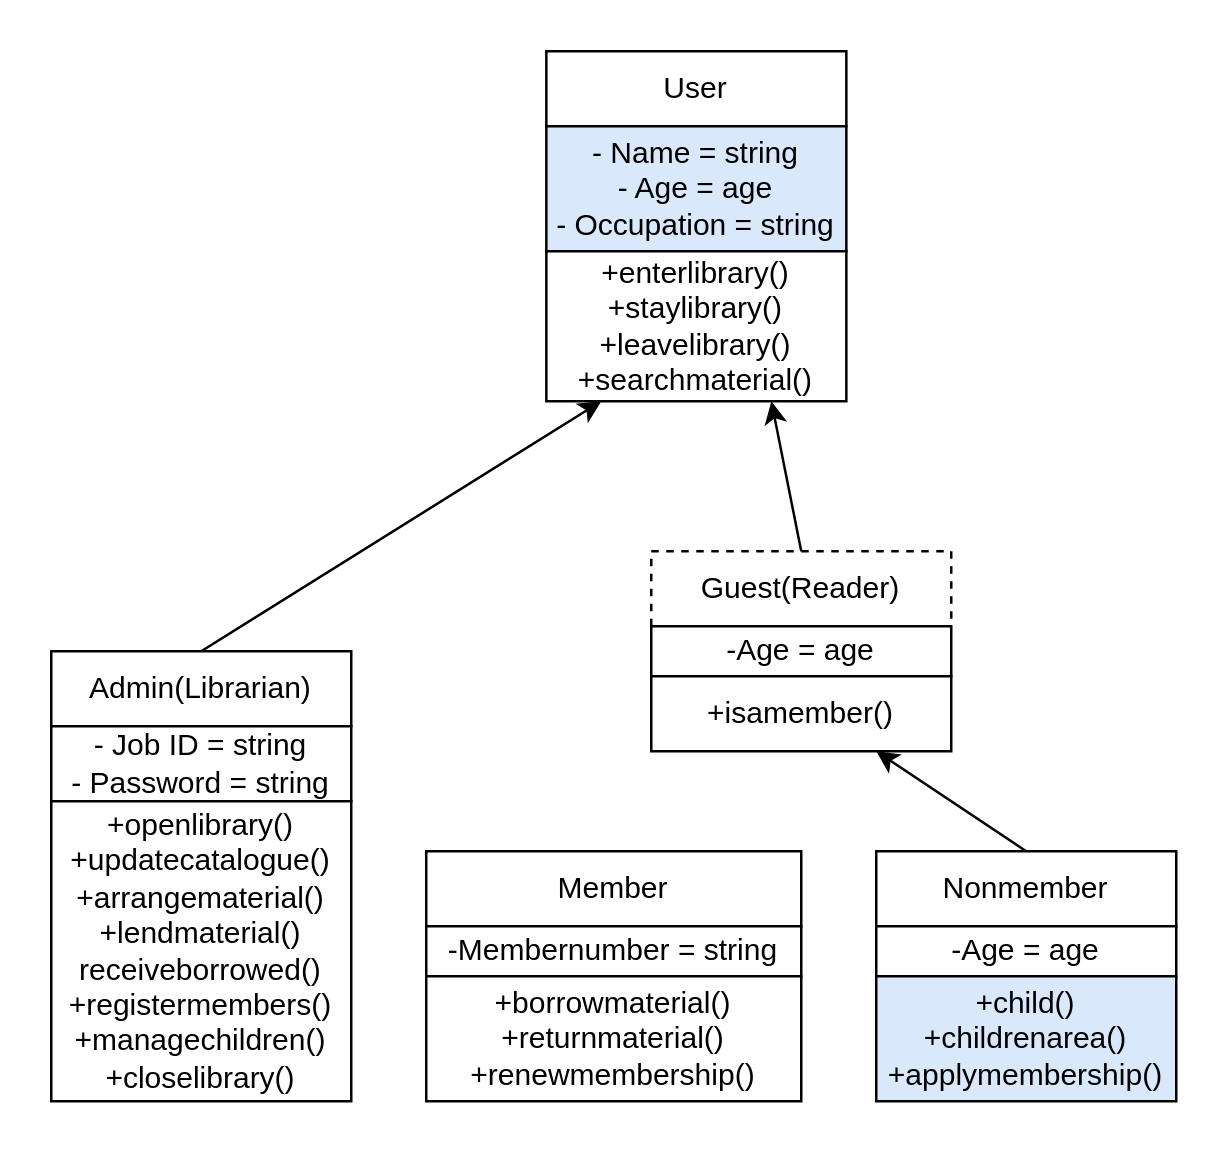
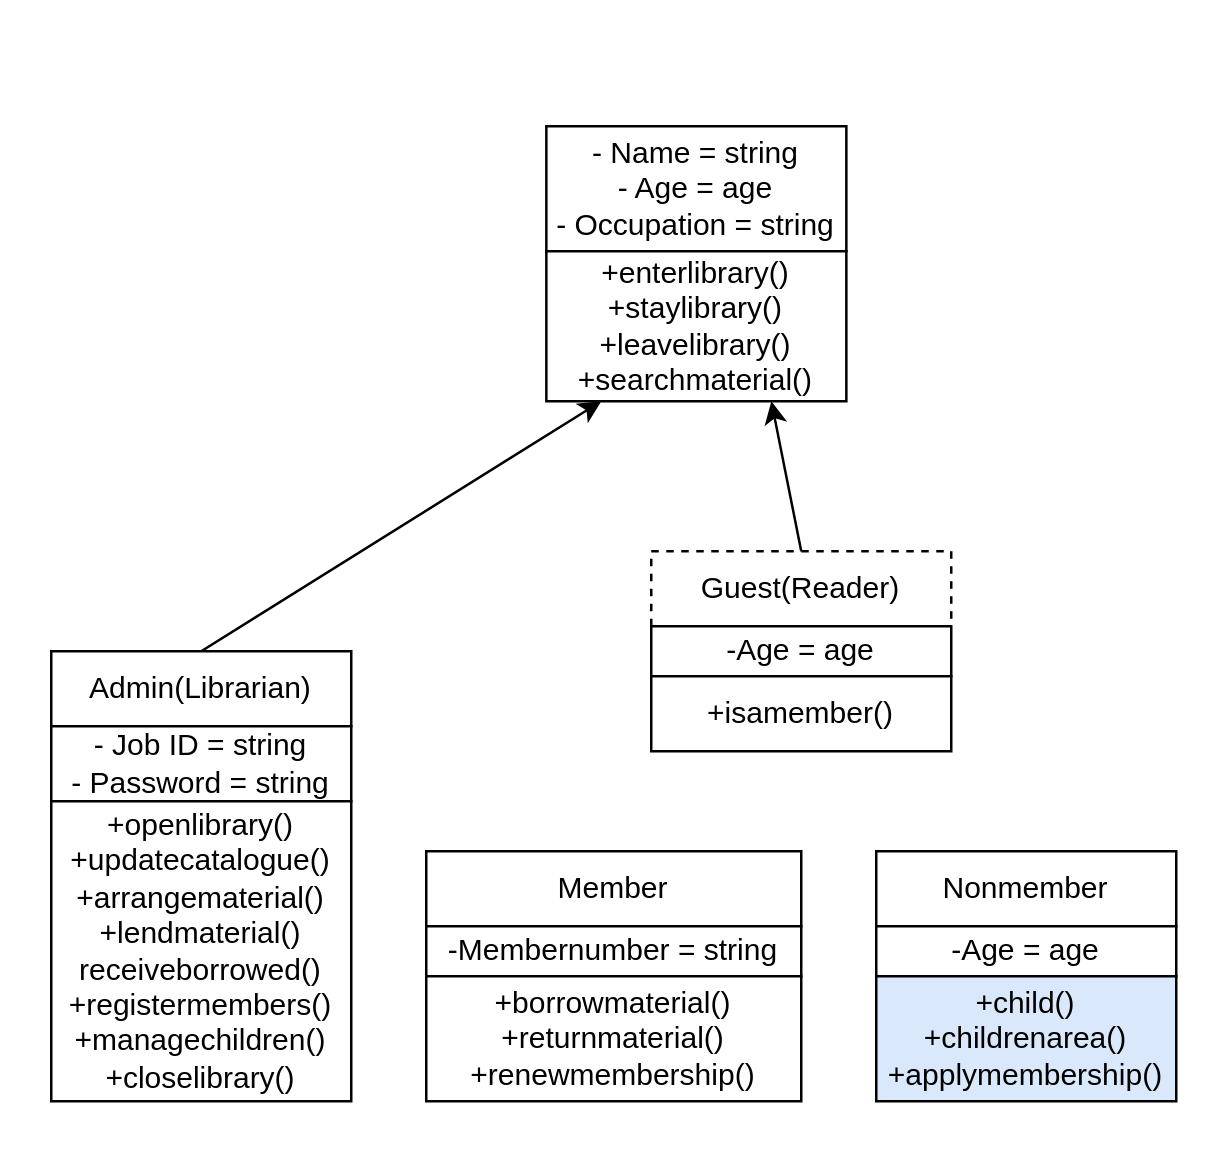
(696, 89) -> none
(696, 189) -> (696, 189)
(958, 806) -> none
